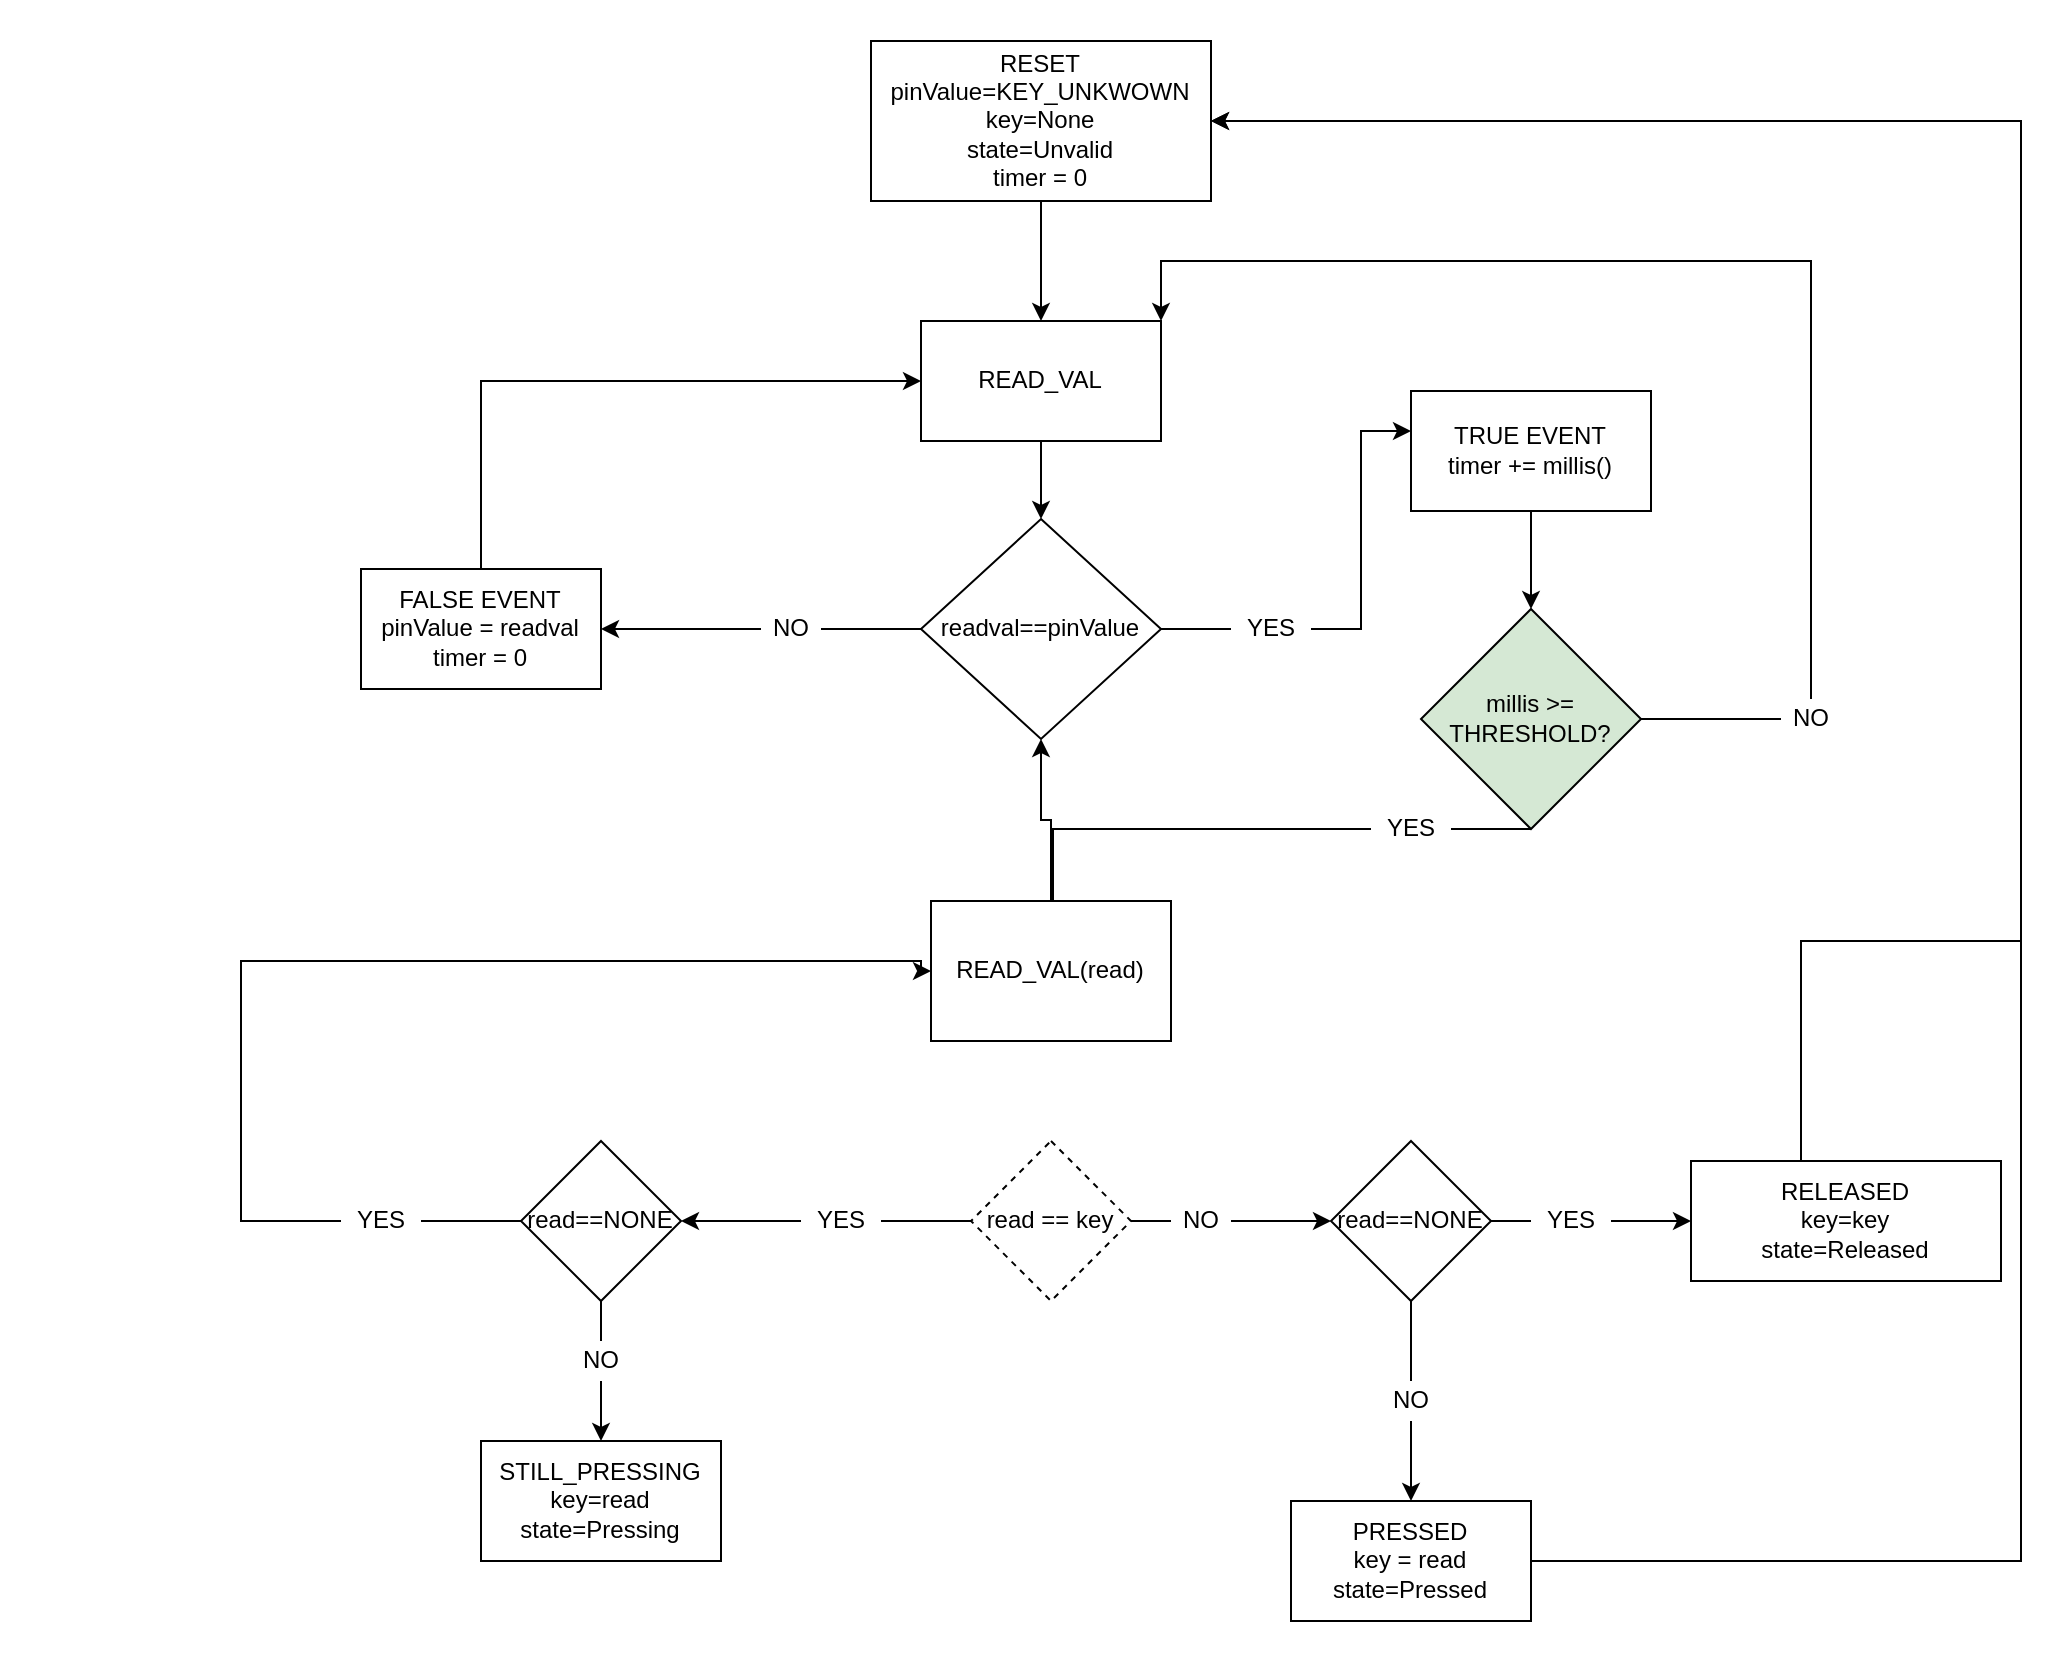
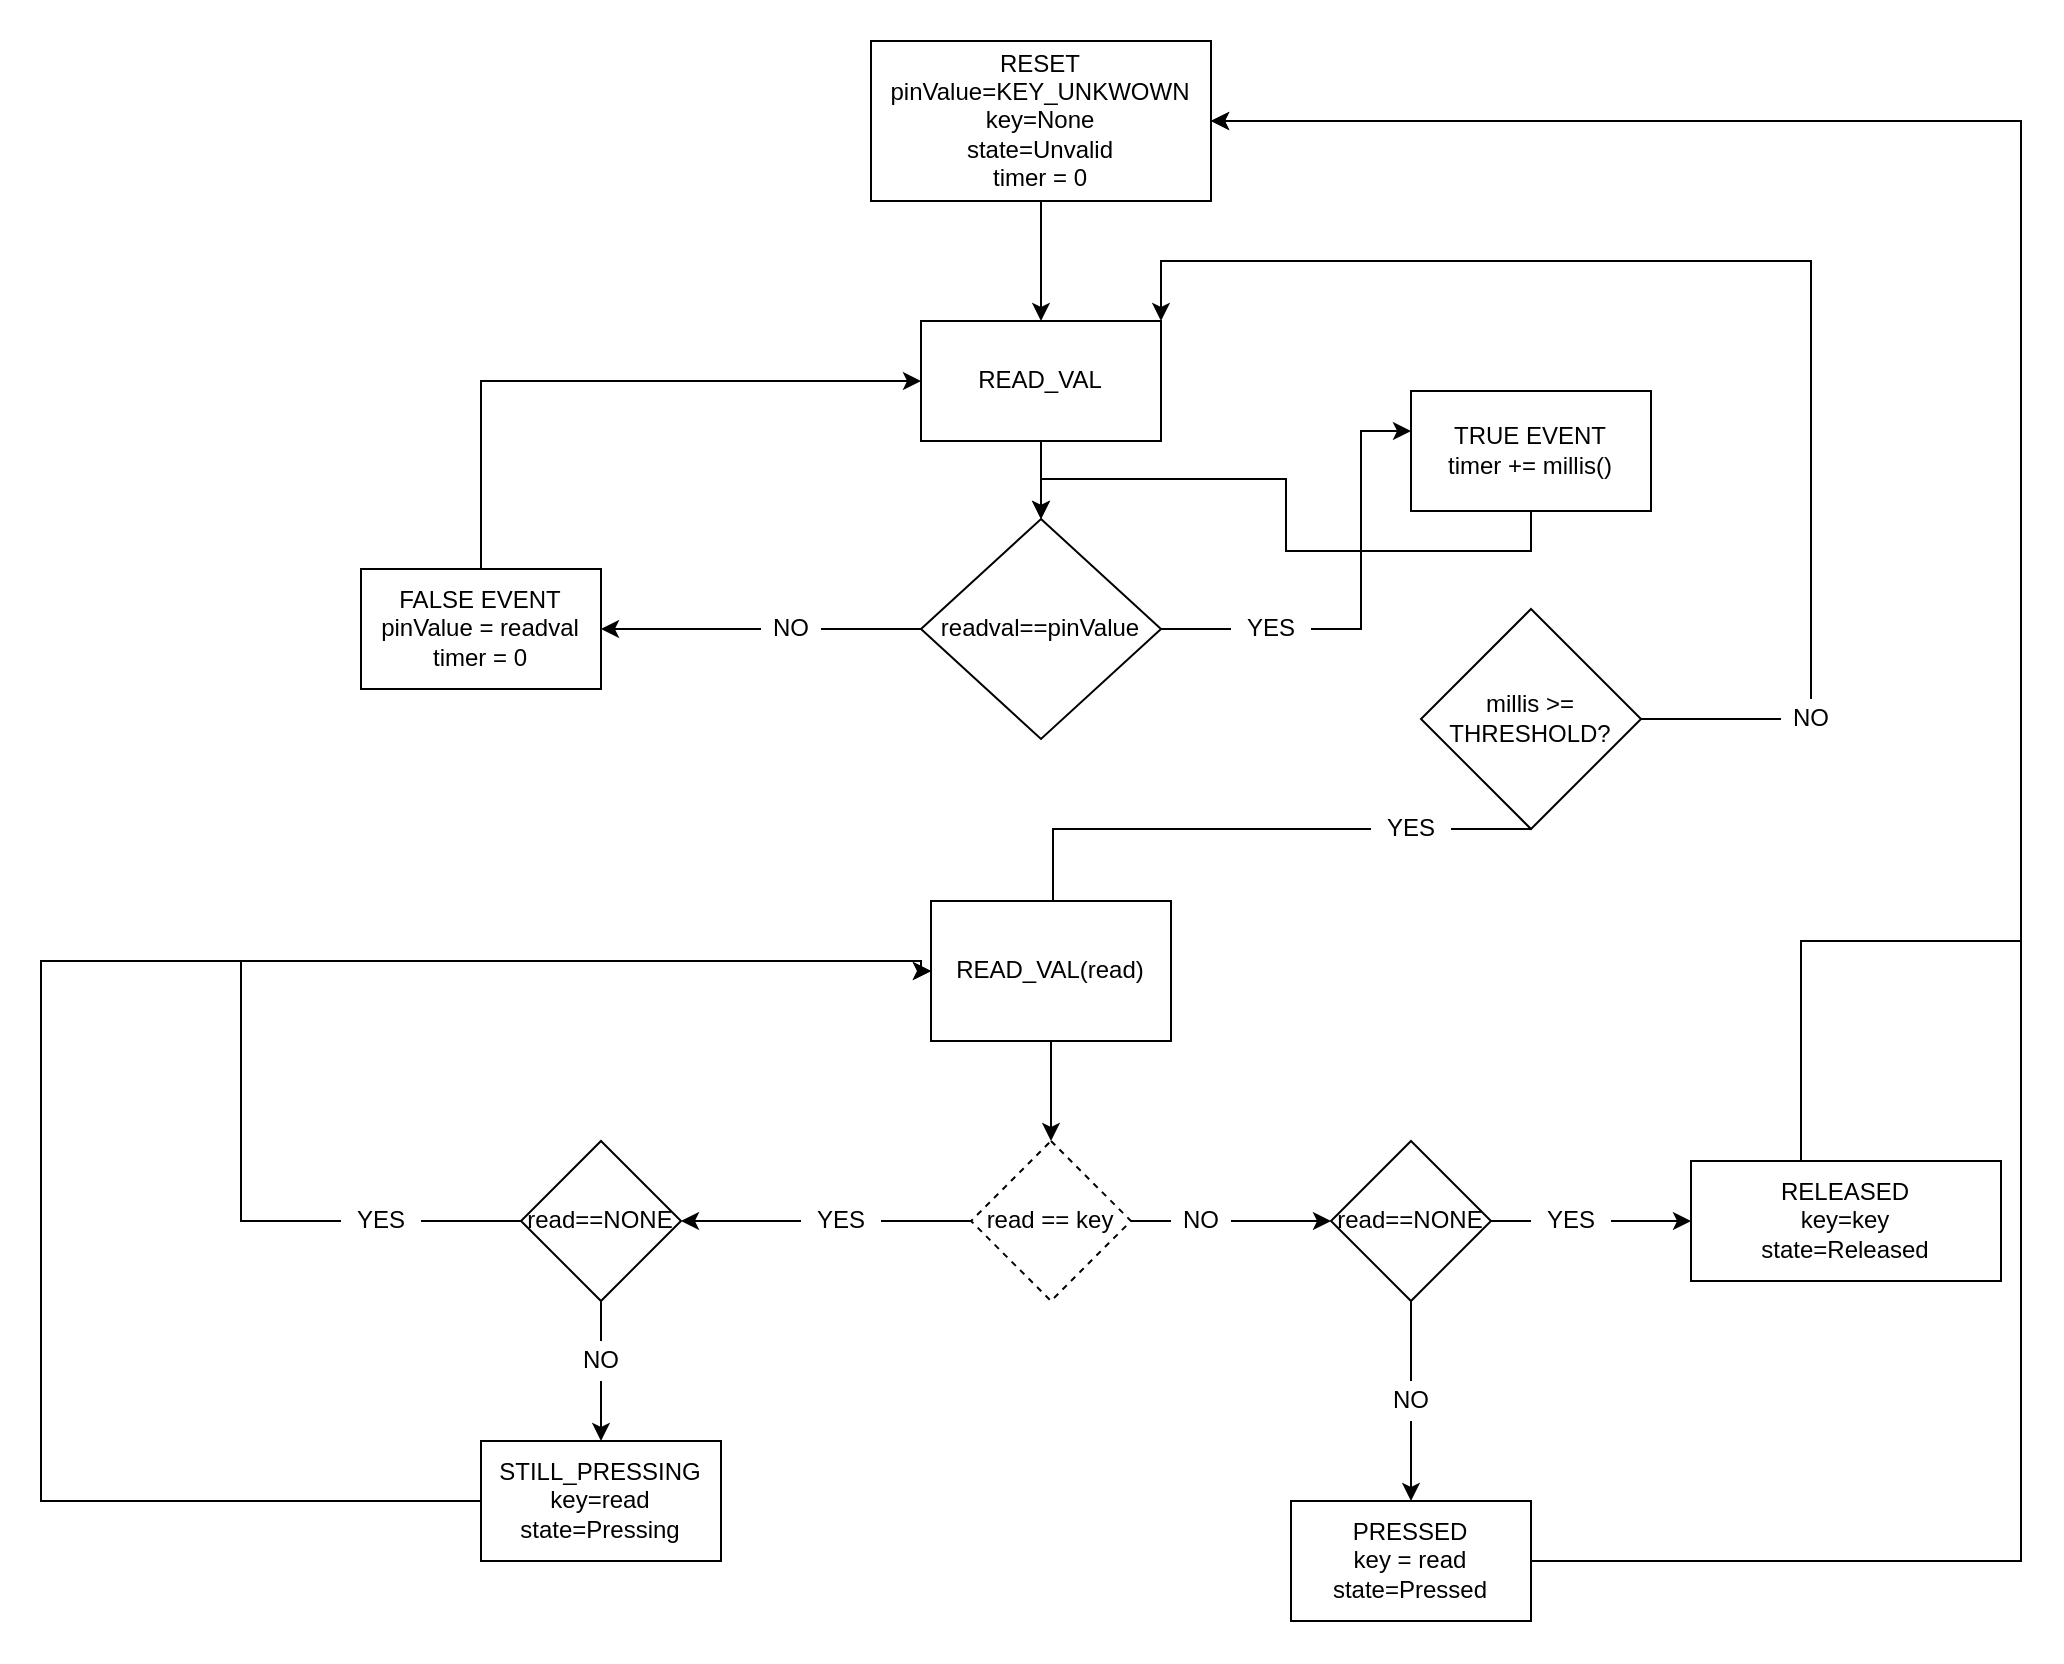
(1531, 572) -> (1286, 519)
(1531, 719) -> (1531, 719)
(1041, 795) -> (1051, 1084)
none -> (41, 1353)
